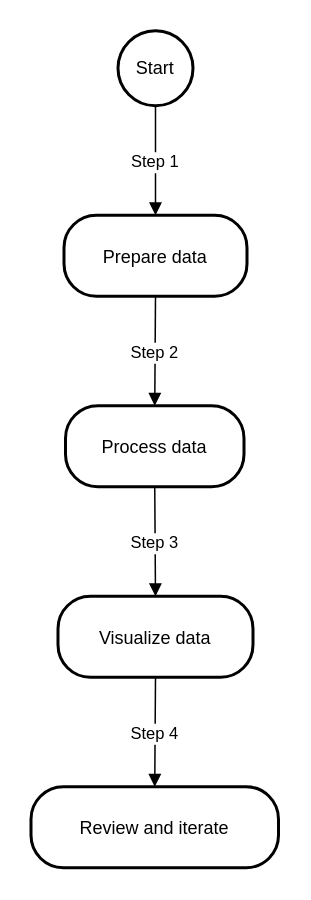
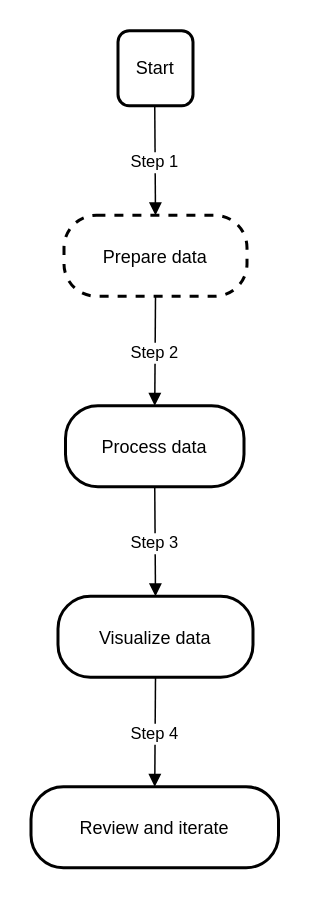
(155, 68) -> (155, 68)
(155, 256) -> (155, 256)
